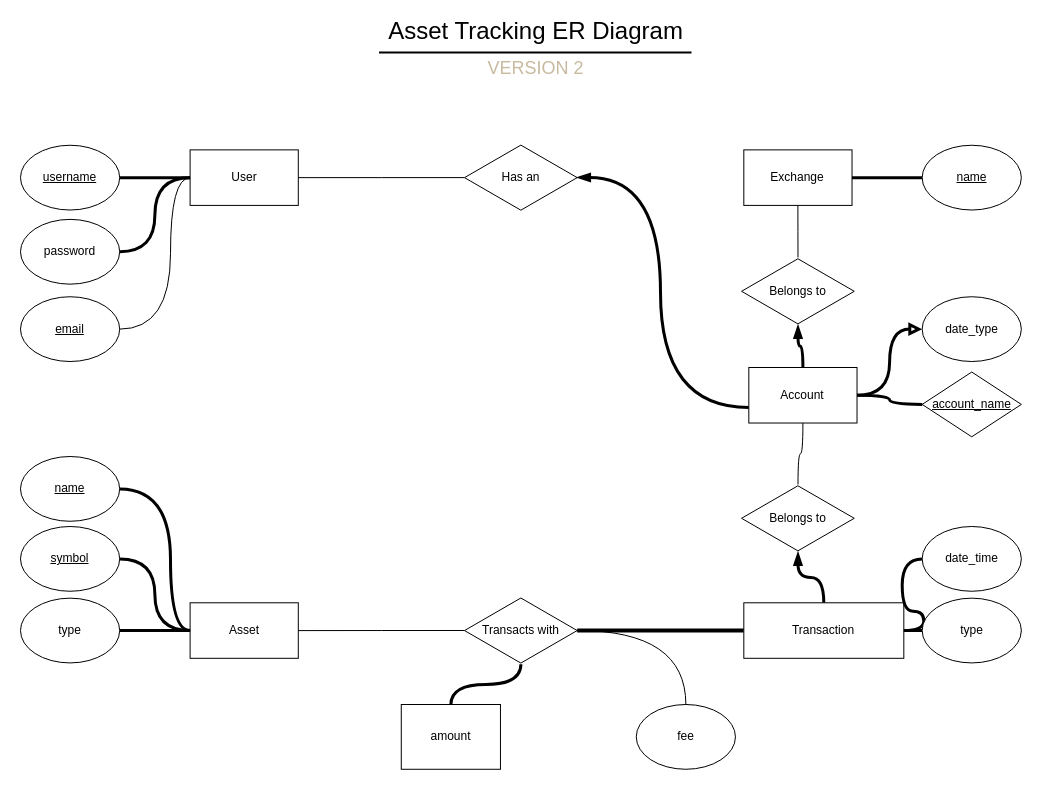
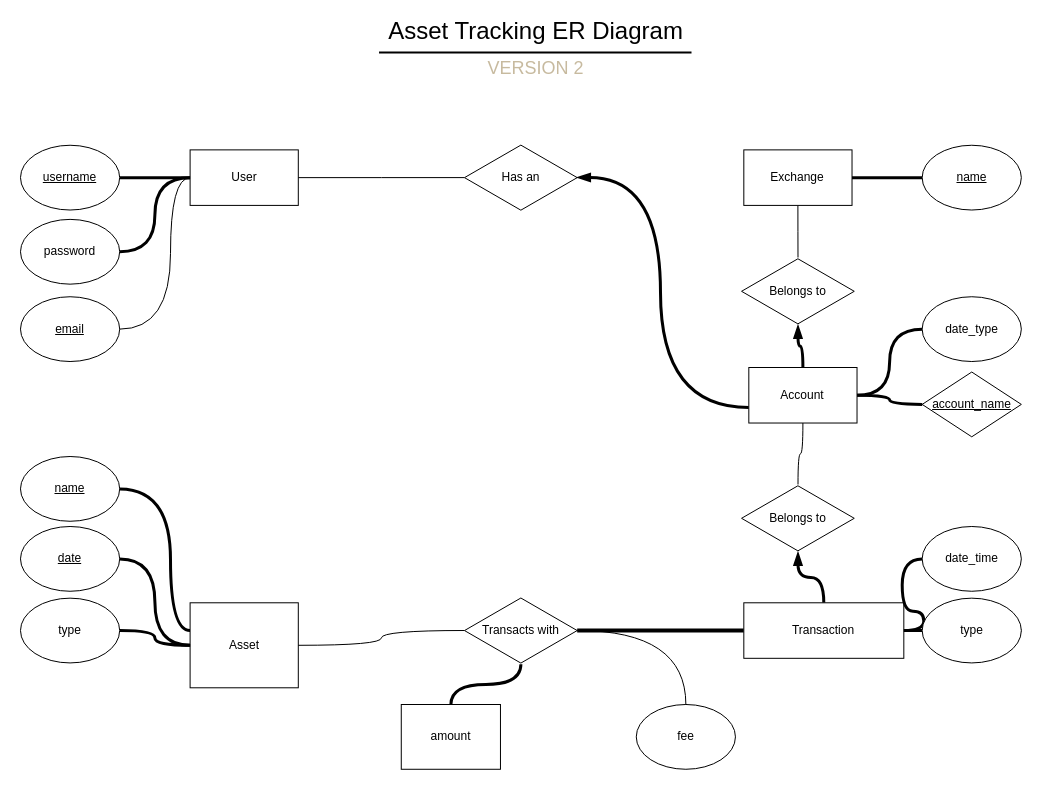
(895, 337) -> (902, 334)
(70, 559) -> (70, 559)
(244, 631) -> (244, 645)
